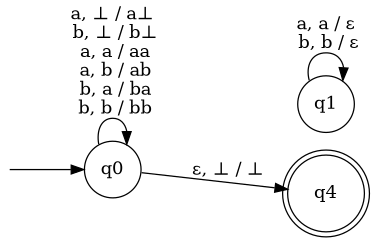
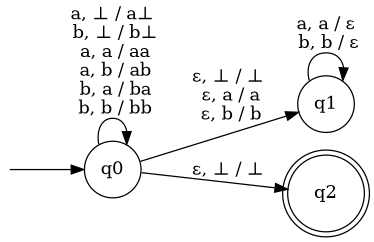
none -> (213, 139)
(326, 193) -> (326, 193)
